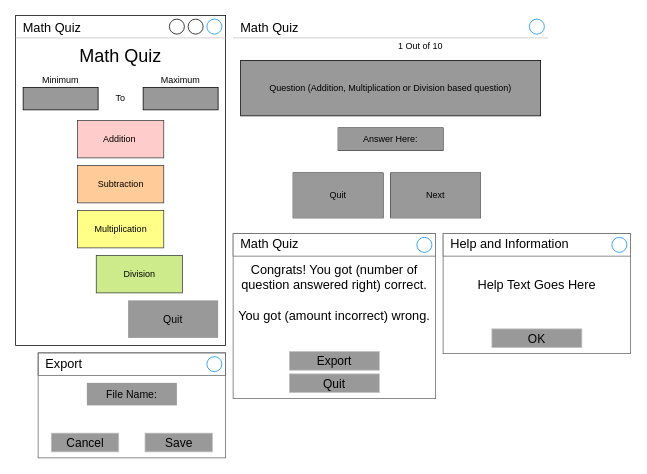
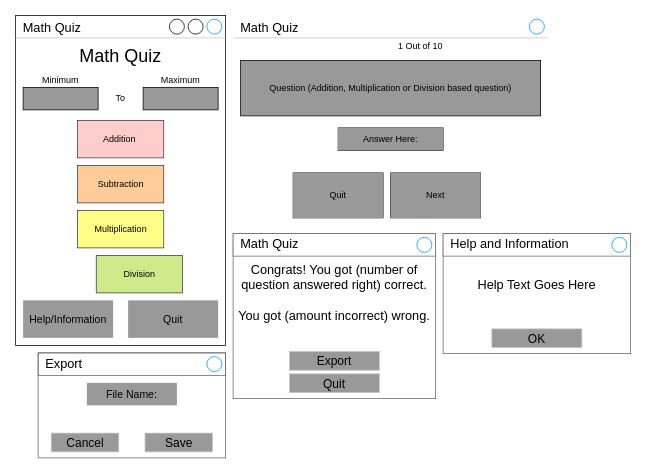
none -> (68, 319)
